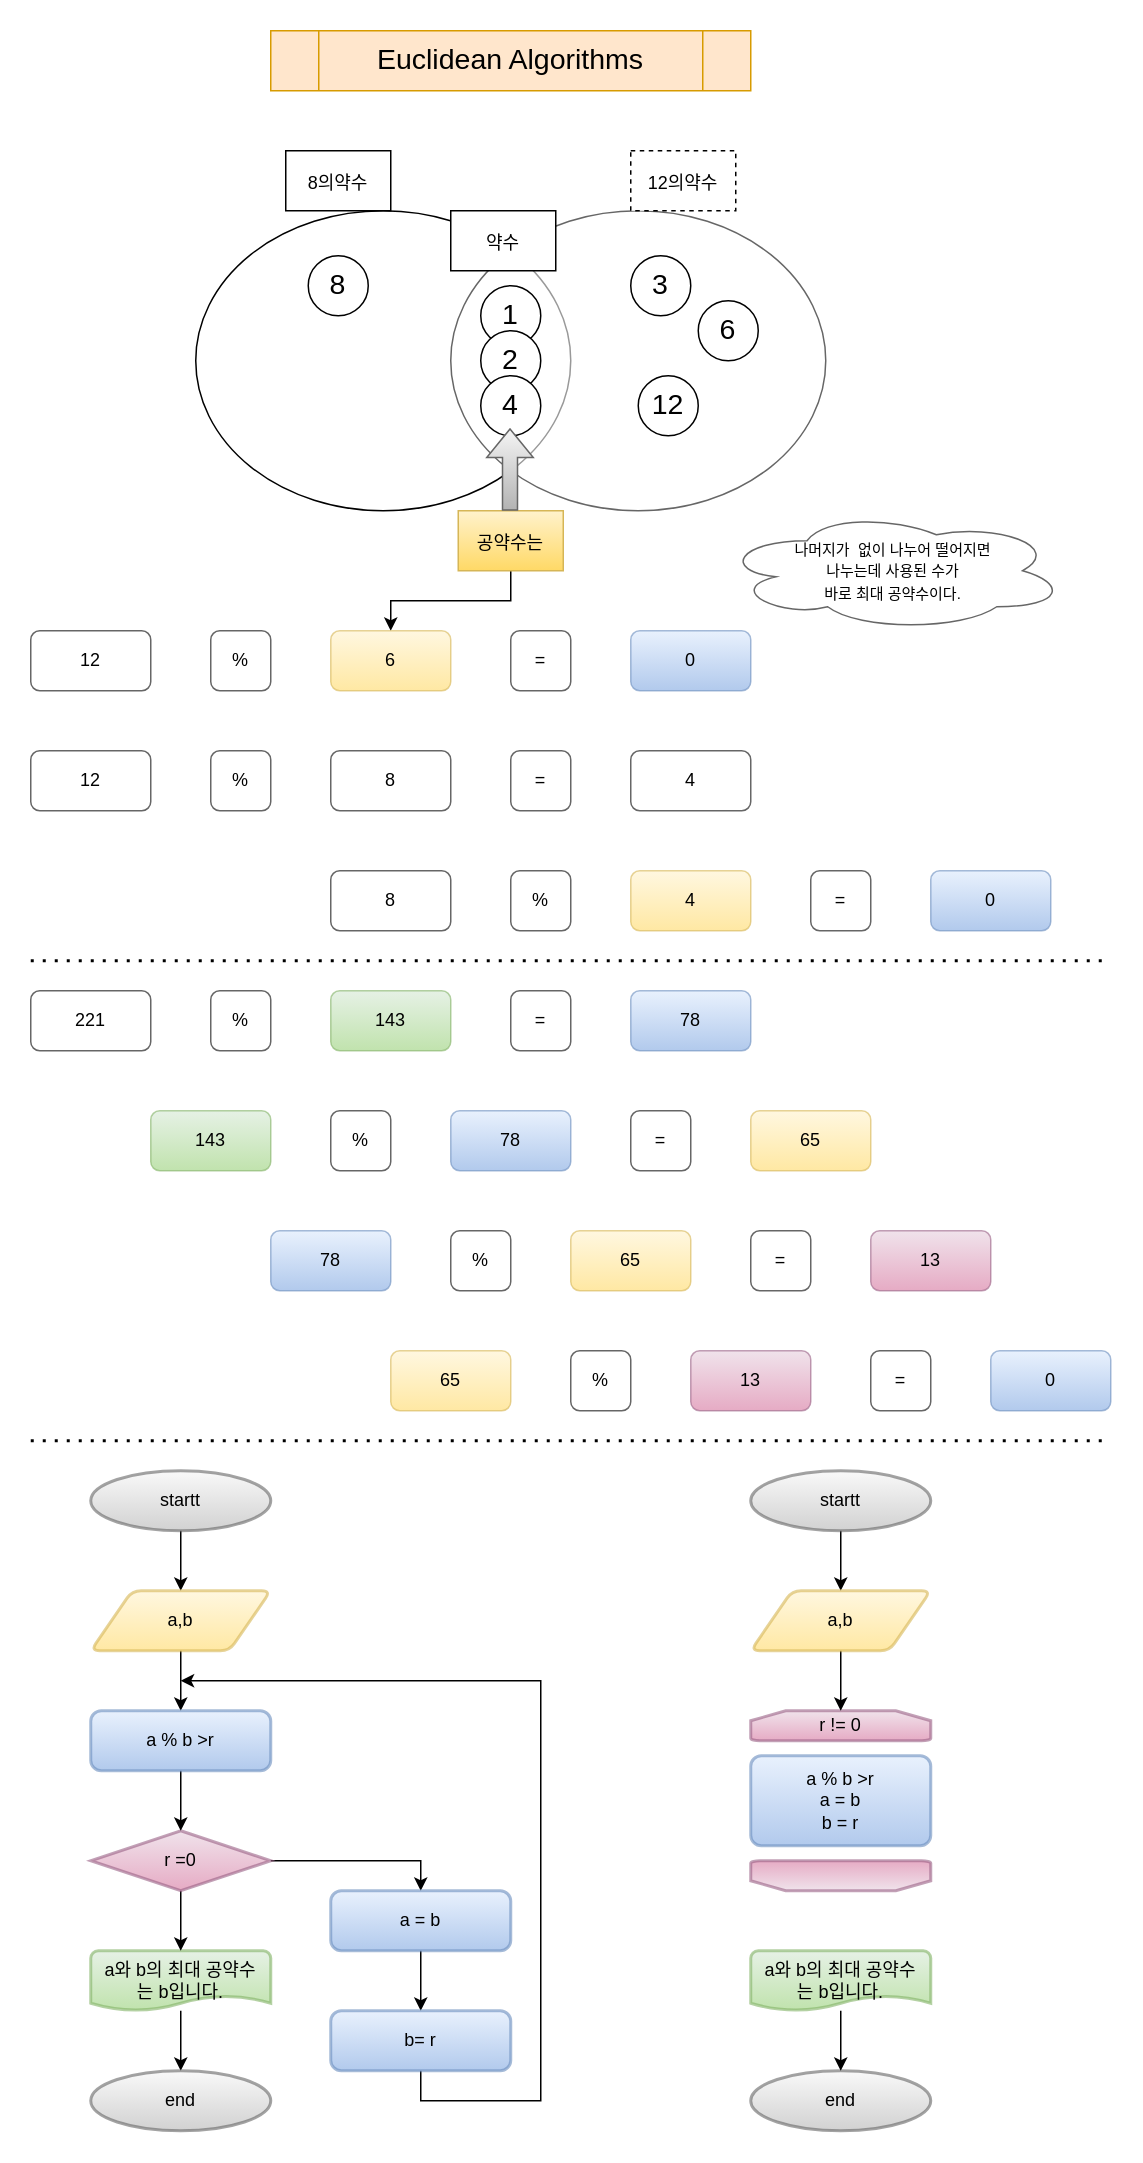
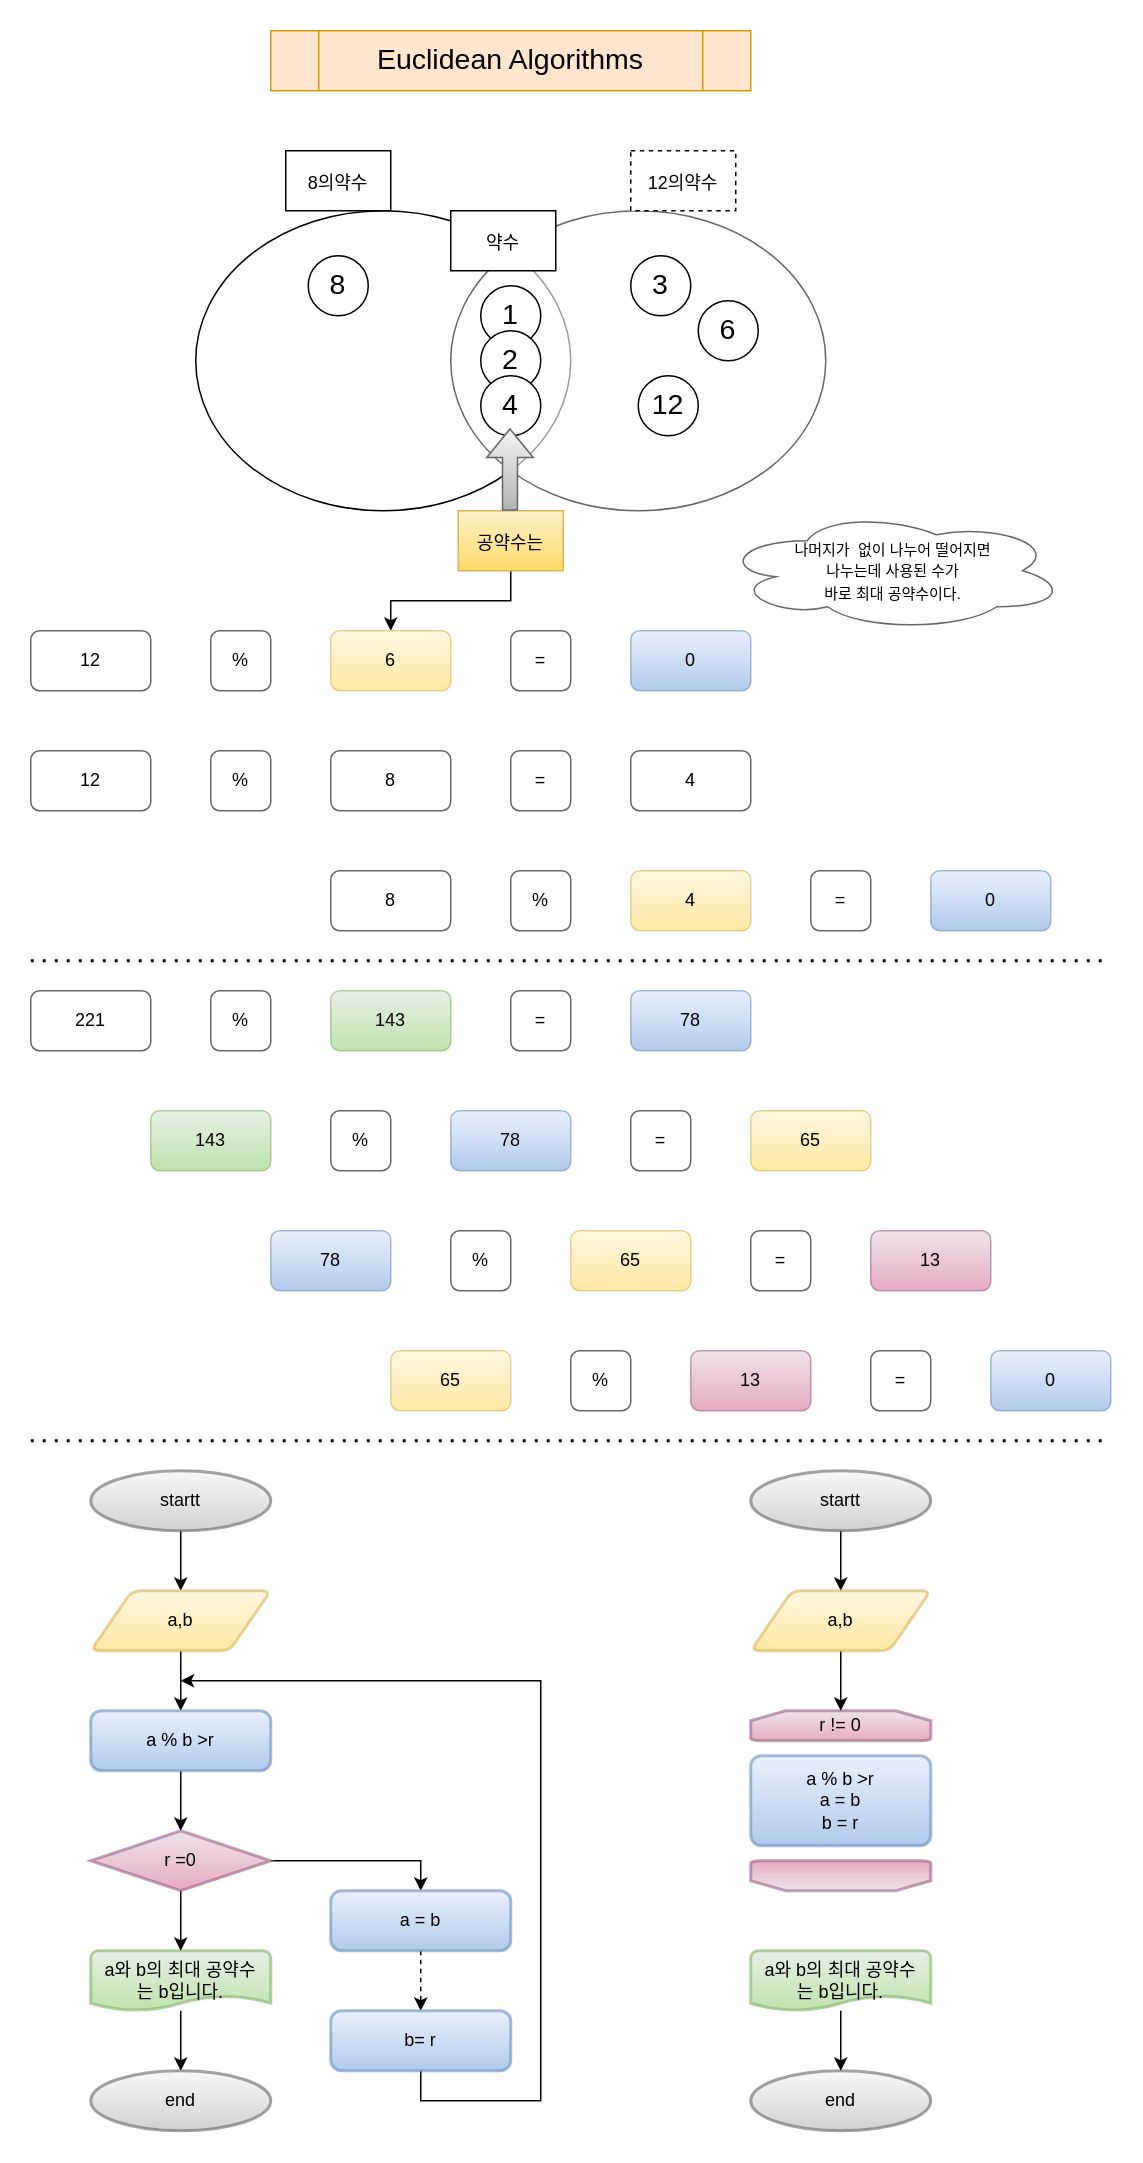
(421, 1975) -> (421, 1975)
